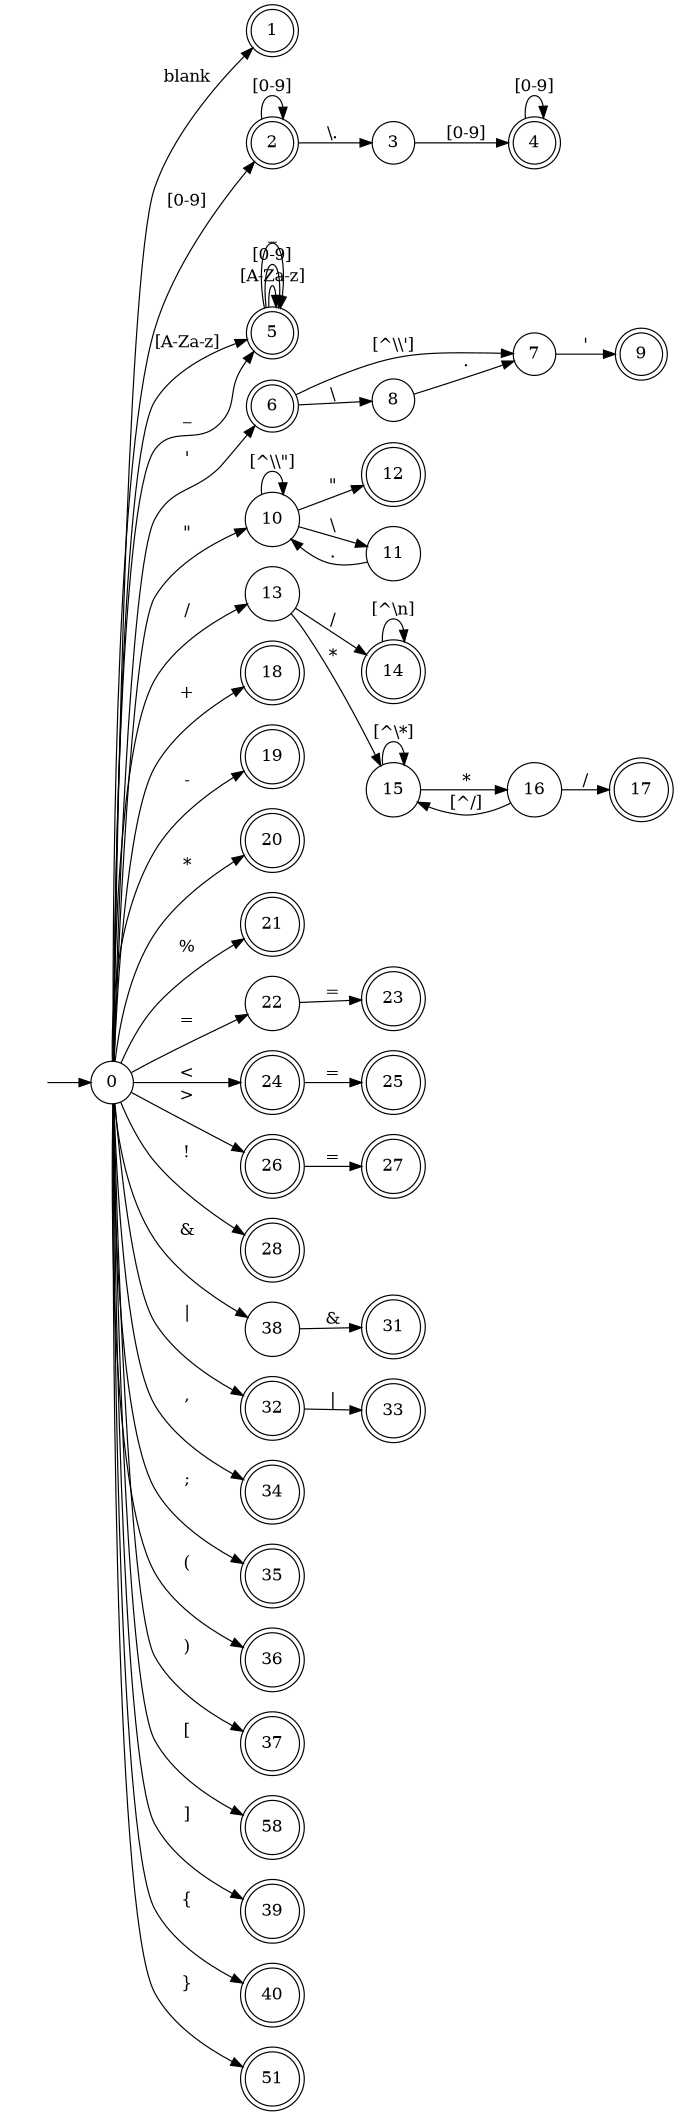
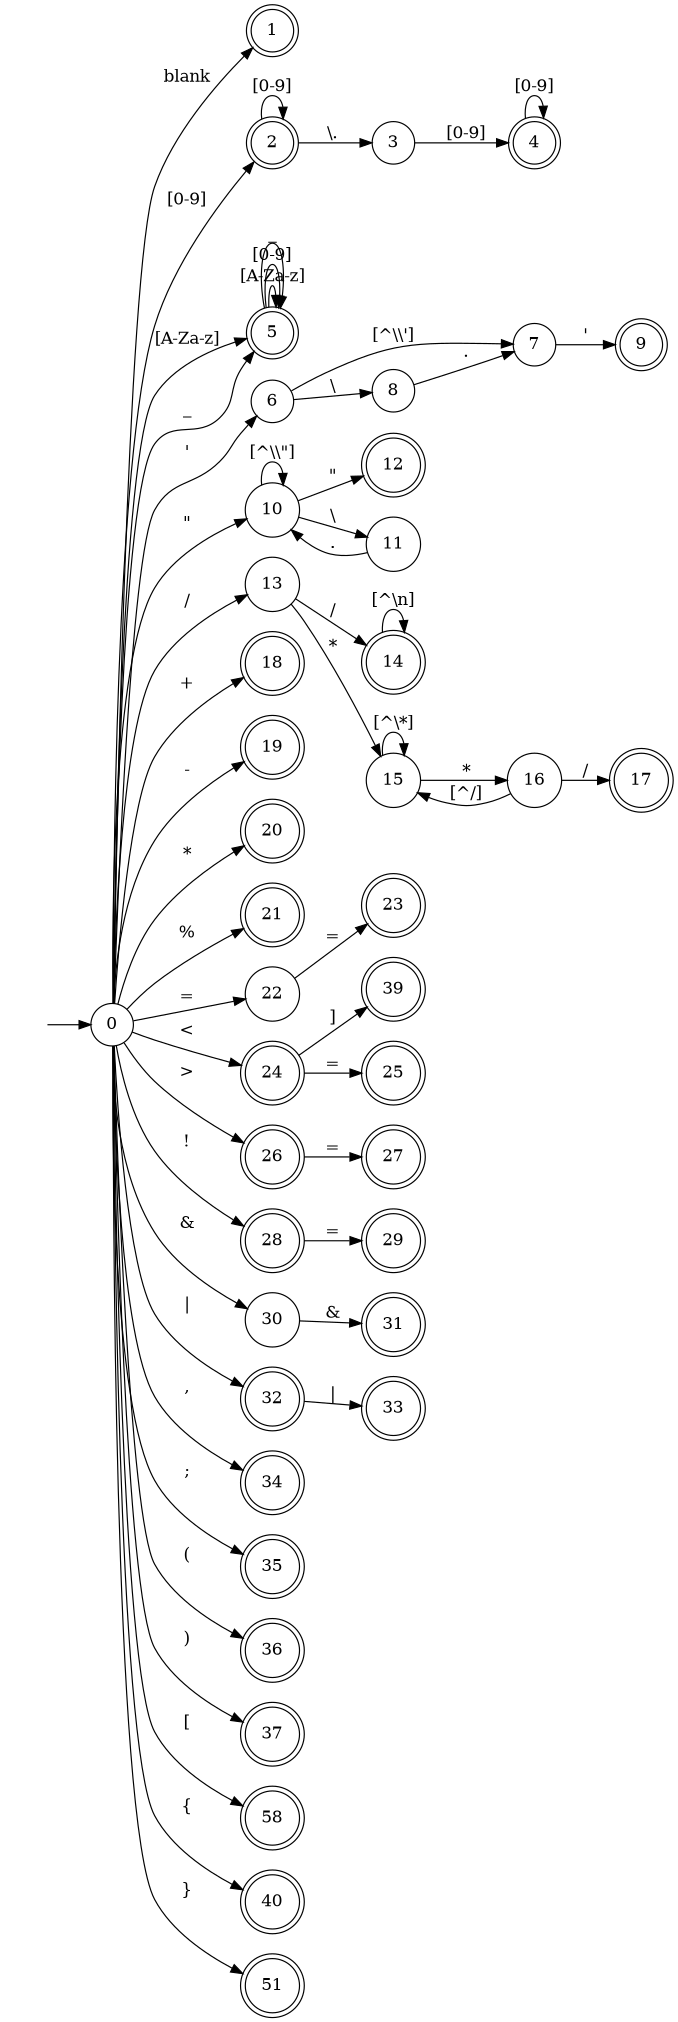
(272, 406) -> (272, 401)
none -> (393, 1241)
(272, 1329) -> (272, 1320)
(137, 1724) -> (328, 1035)
